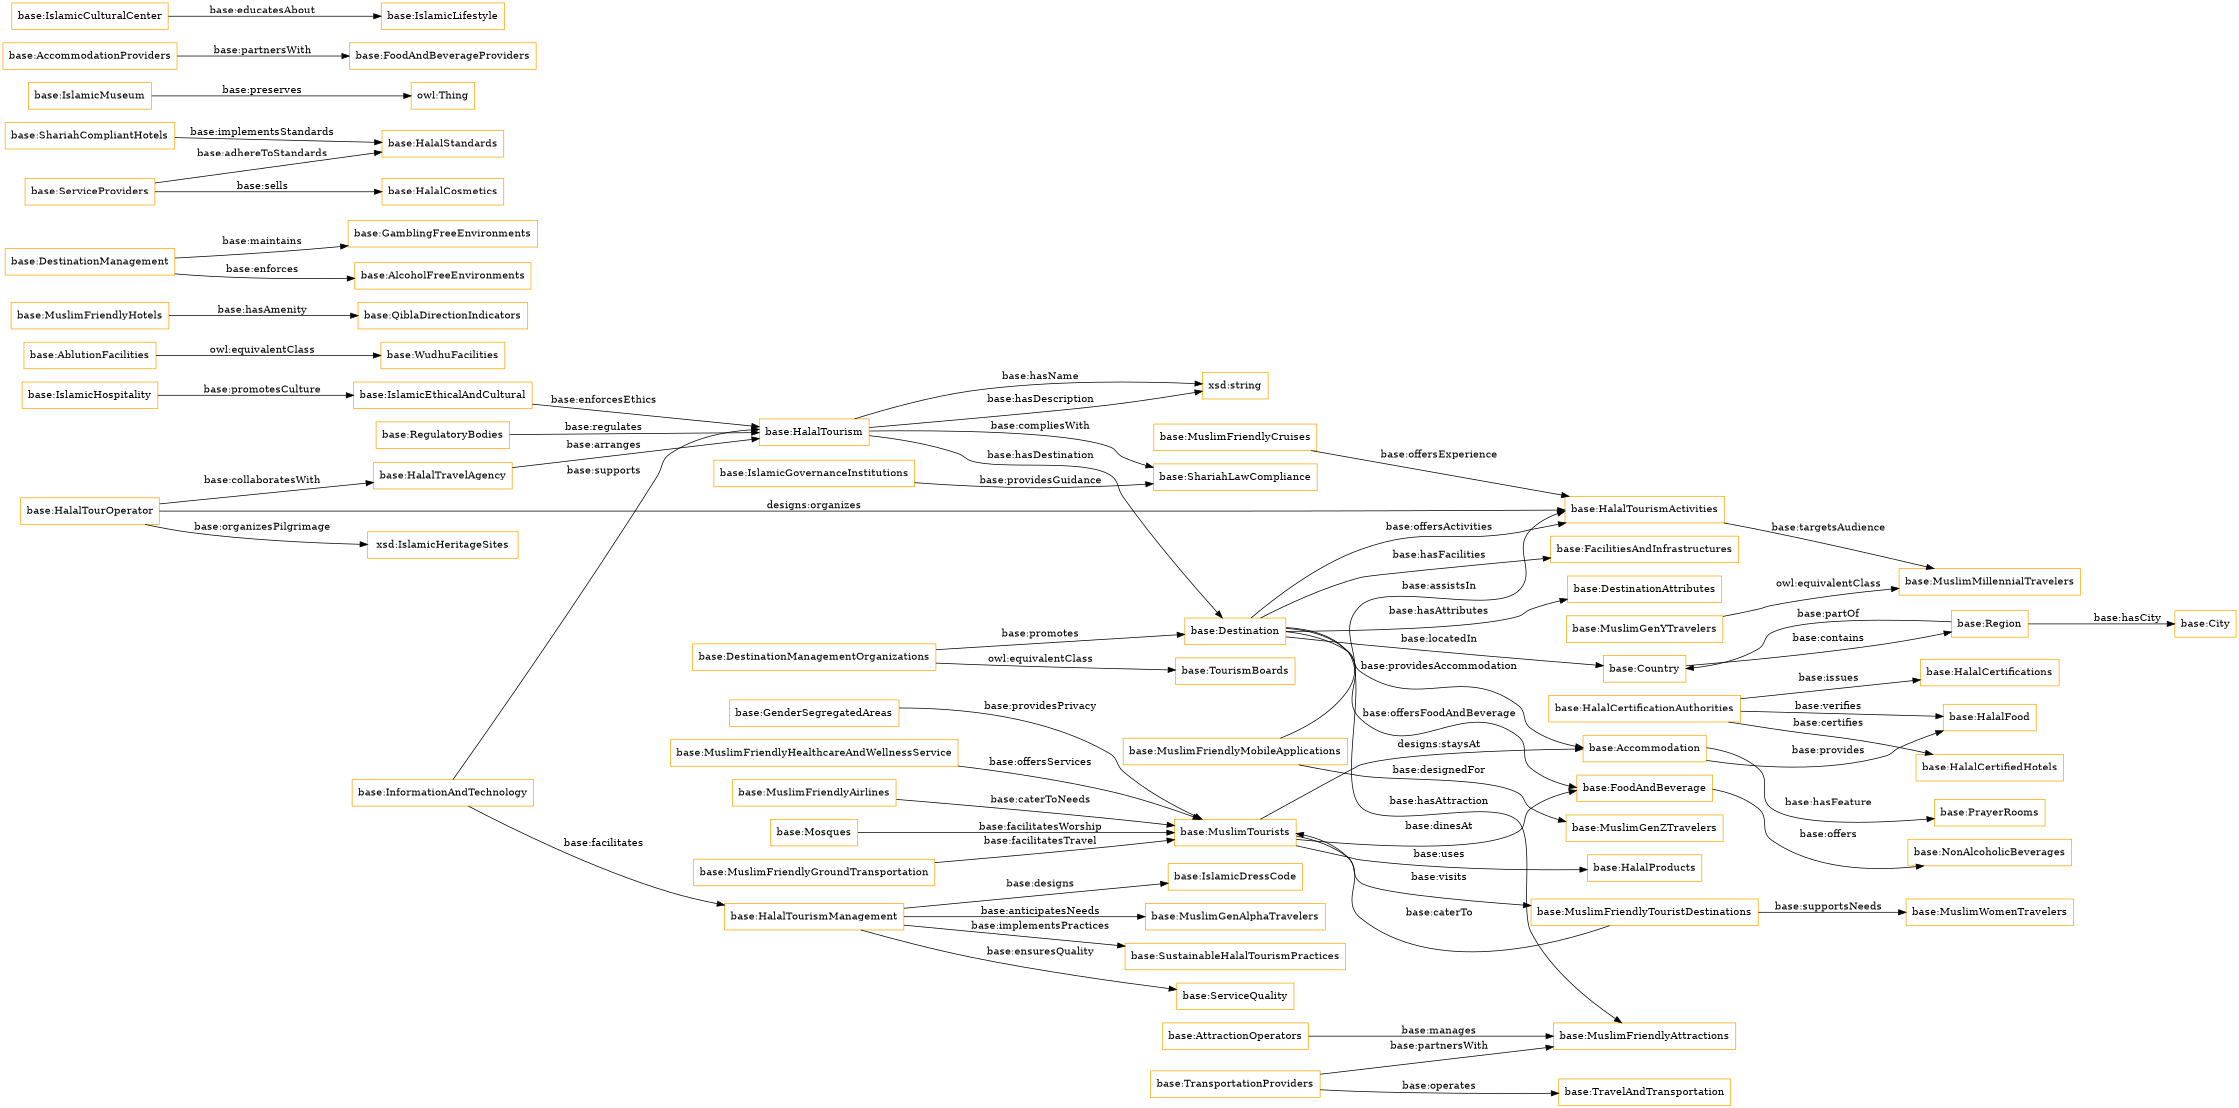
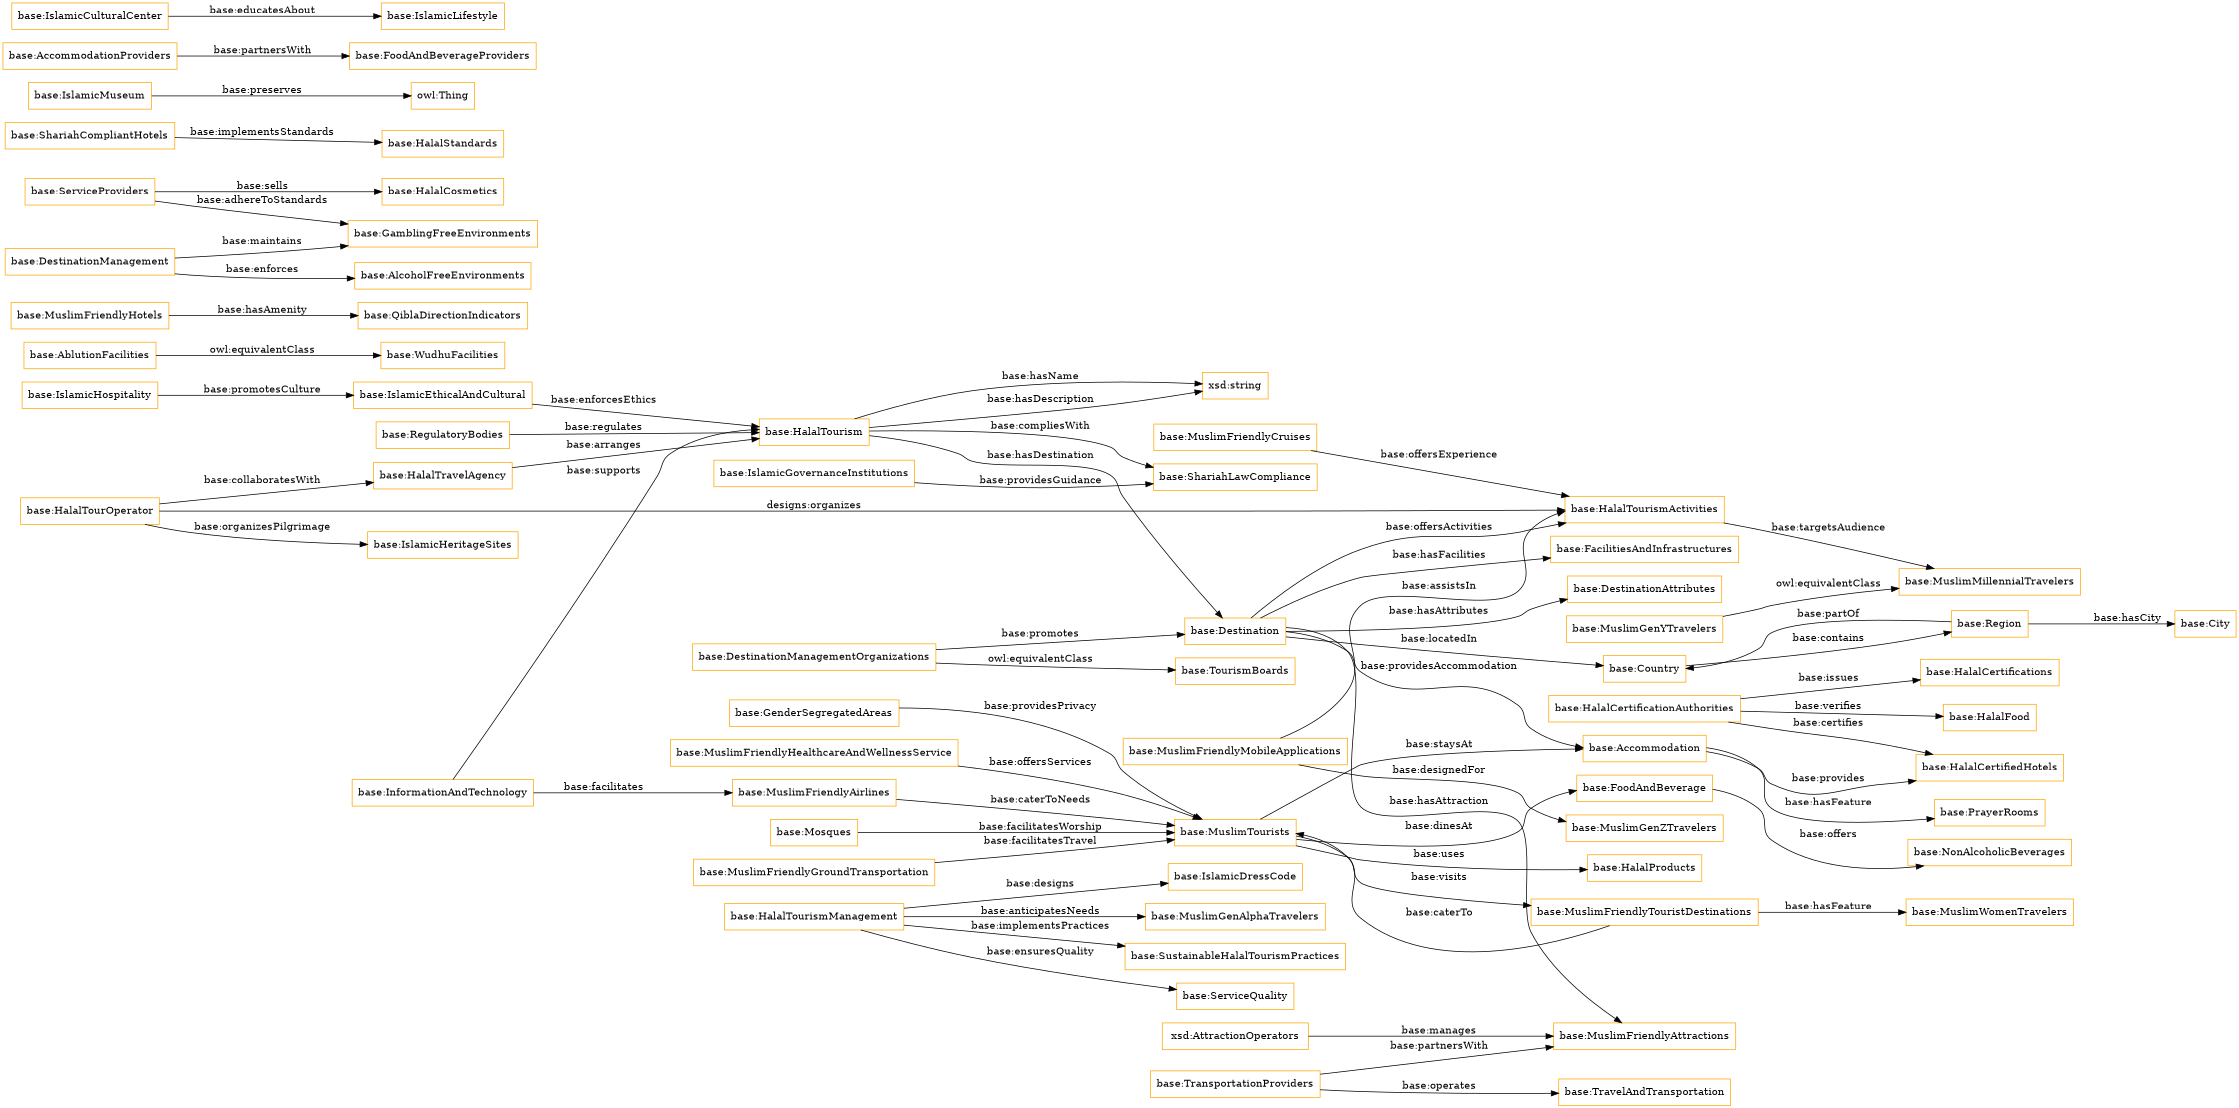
(265, 168) -> (248, 213)
(443, 545) -> (443, 545)
(1409, 735) -> none
(1439, 745) -> (1439, 745)
(1824, 766) -> (1802, 793)
(590, 863) -> (629, 793)
(1829, 907) -> (1829, 907)
(1235, 1036) -> (1235, 1036)
